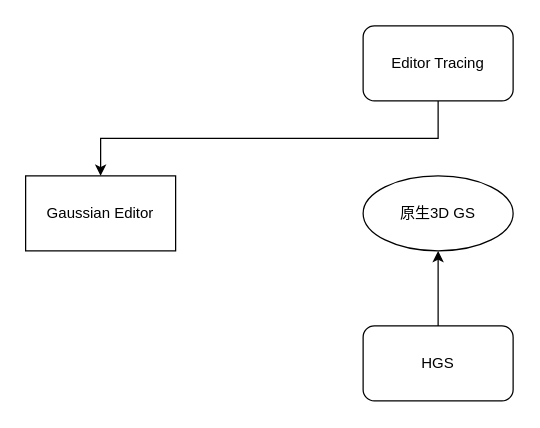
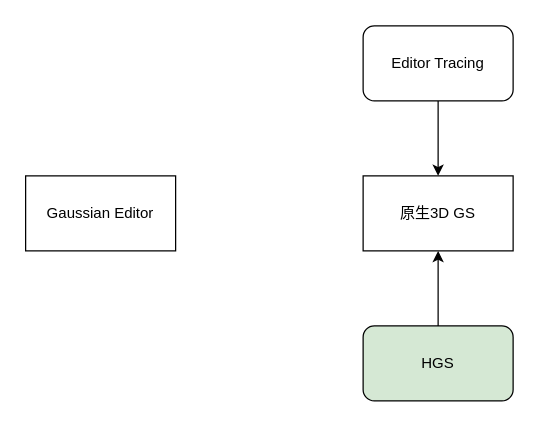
(256, 138) -> (438, 152)
(438, 213) -> (438, 213)
(438, 363) -> (438, 363)
